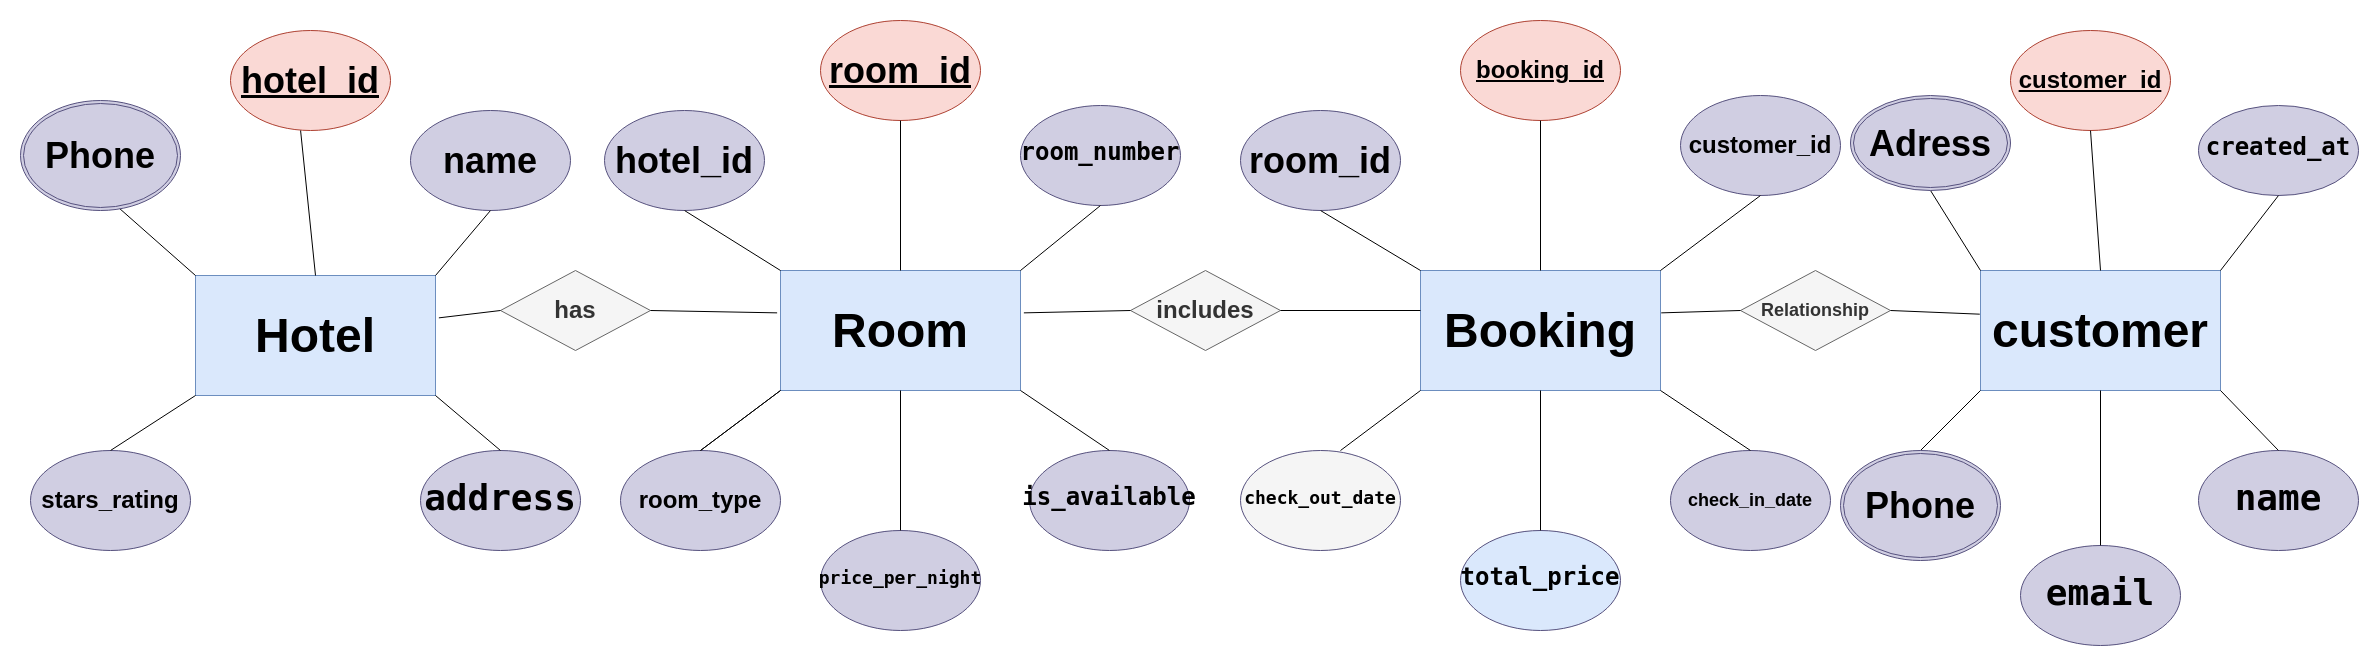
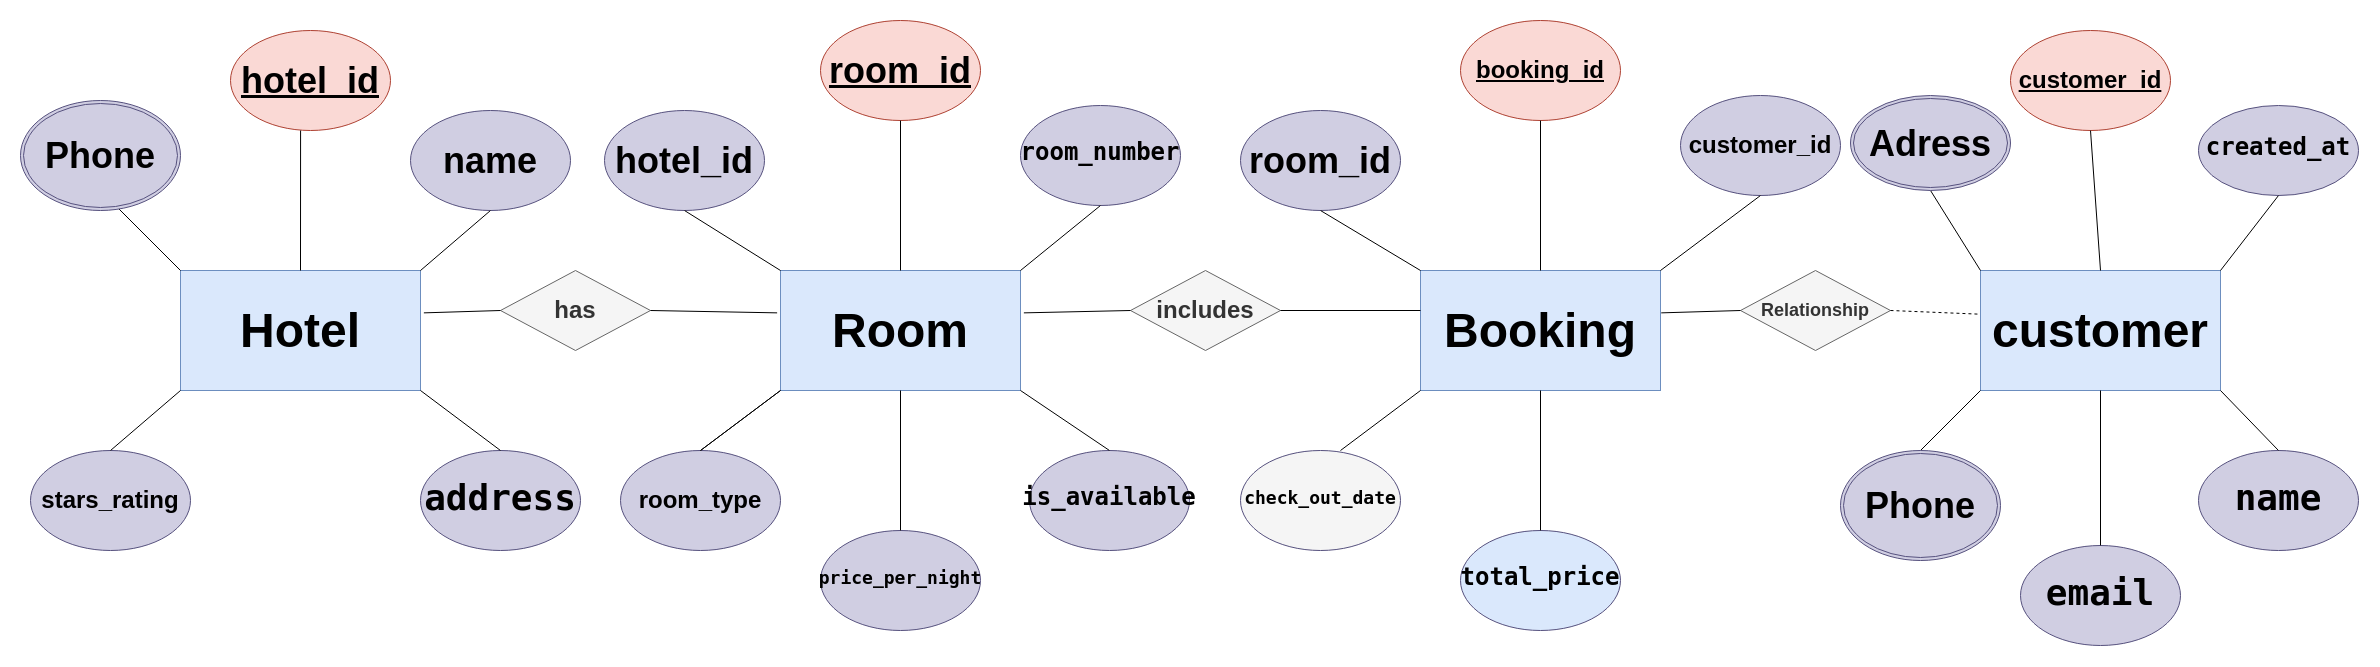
(1936, 312) -> (1936, 312)
(316, 336) -> (301, 331)
(1706, 421) -> none
(1751, 501) -> none
